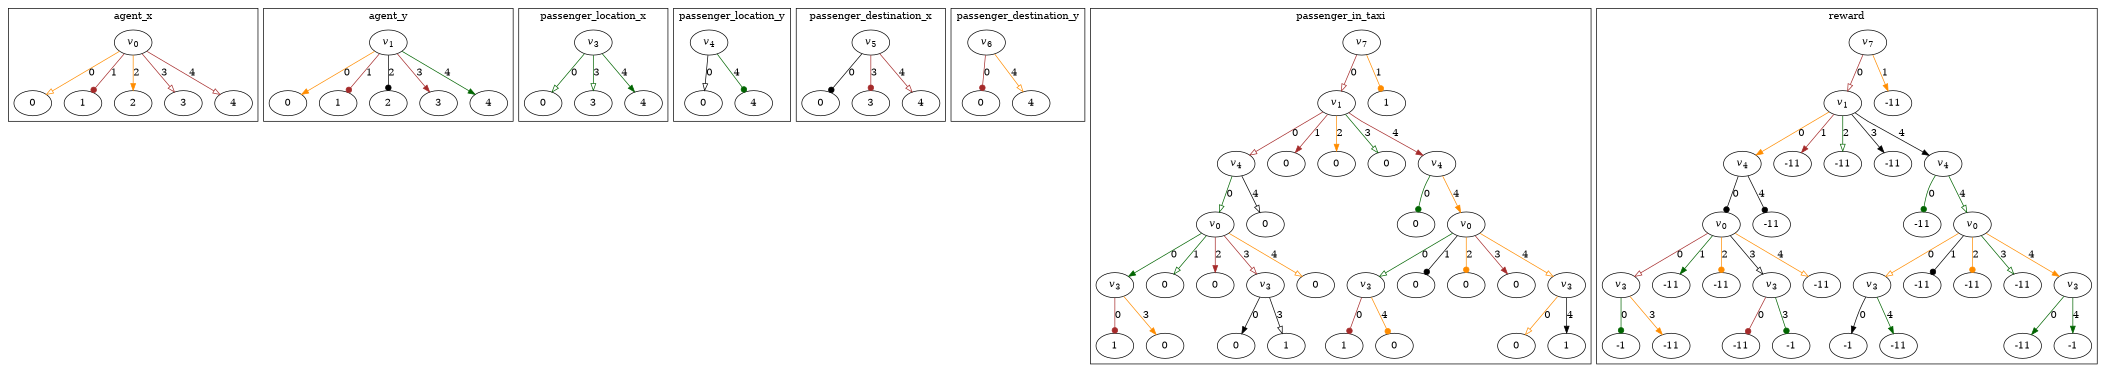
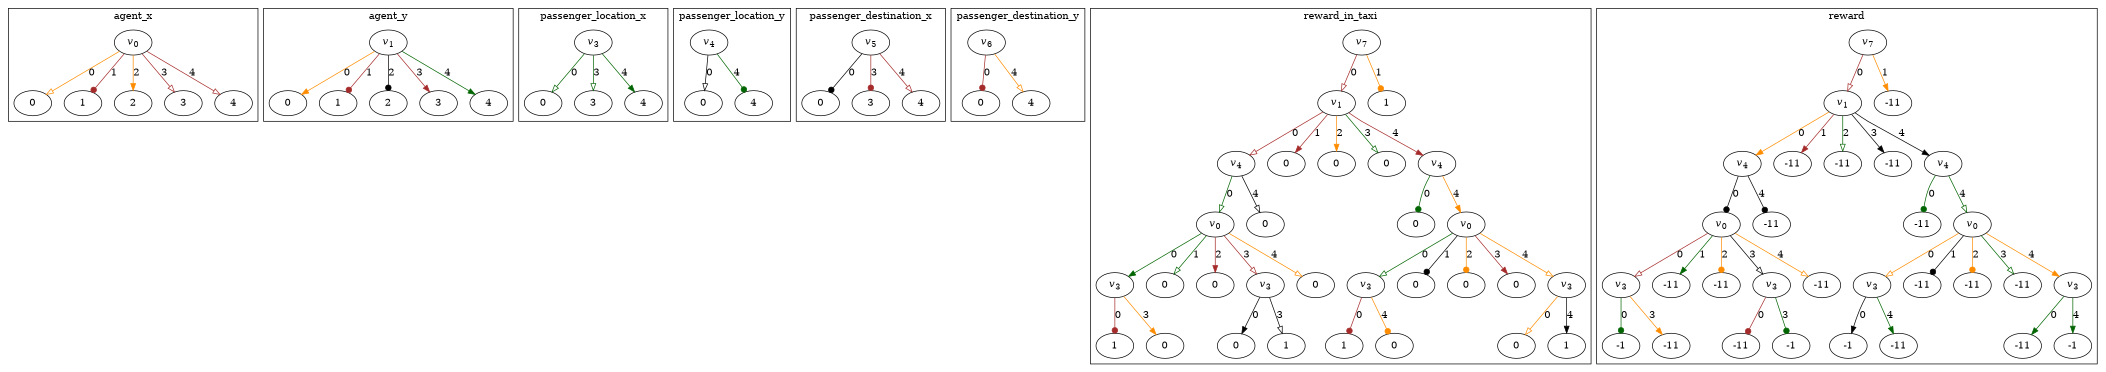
(1341, 16) -> (1341, 16)
